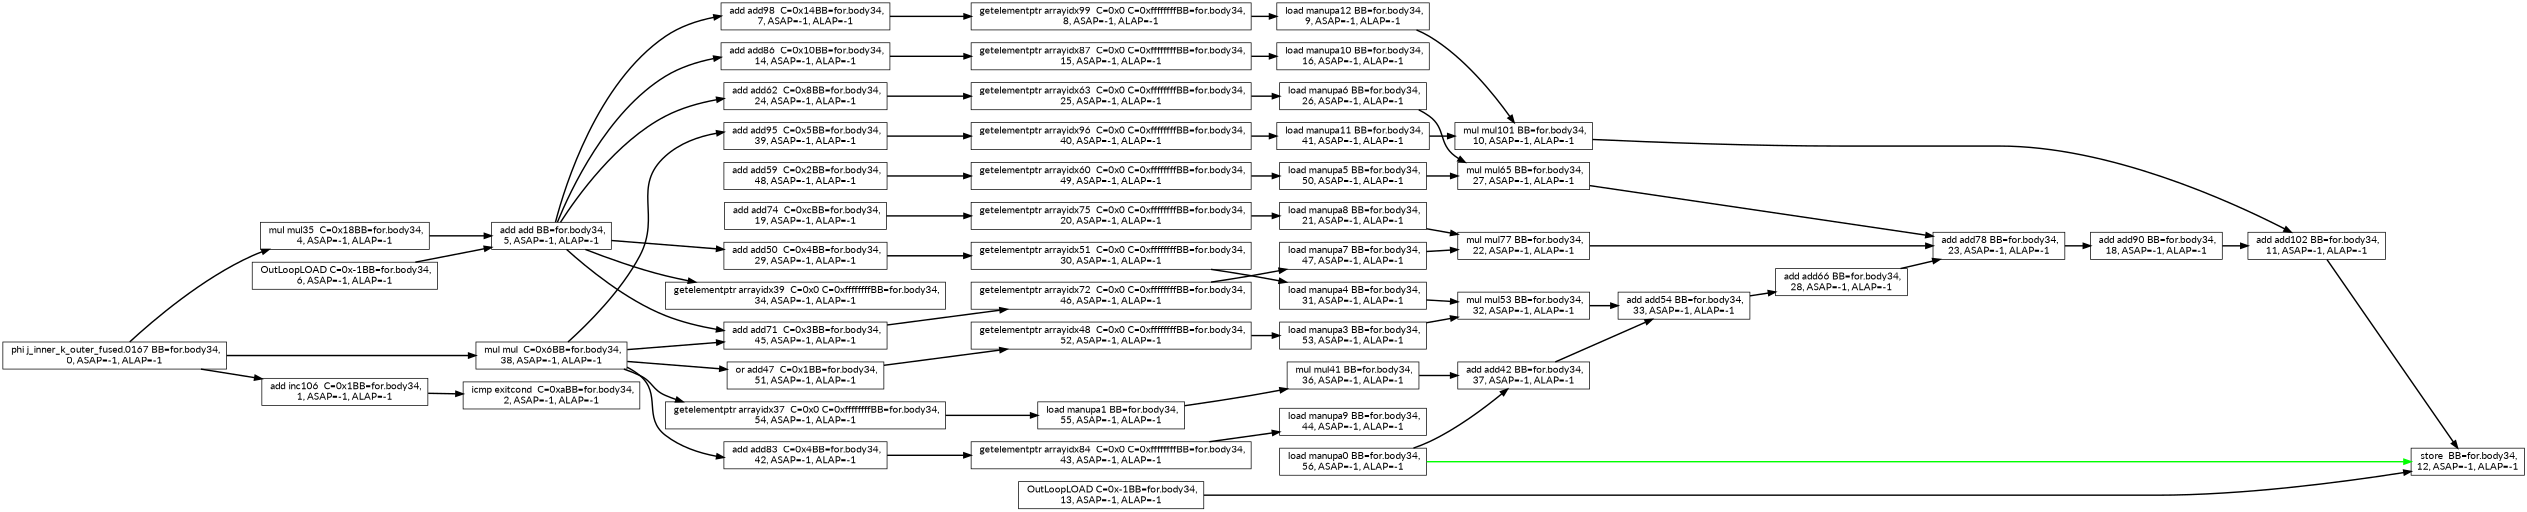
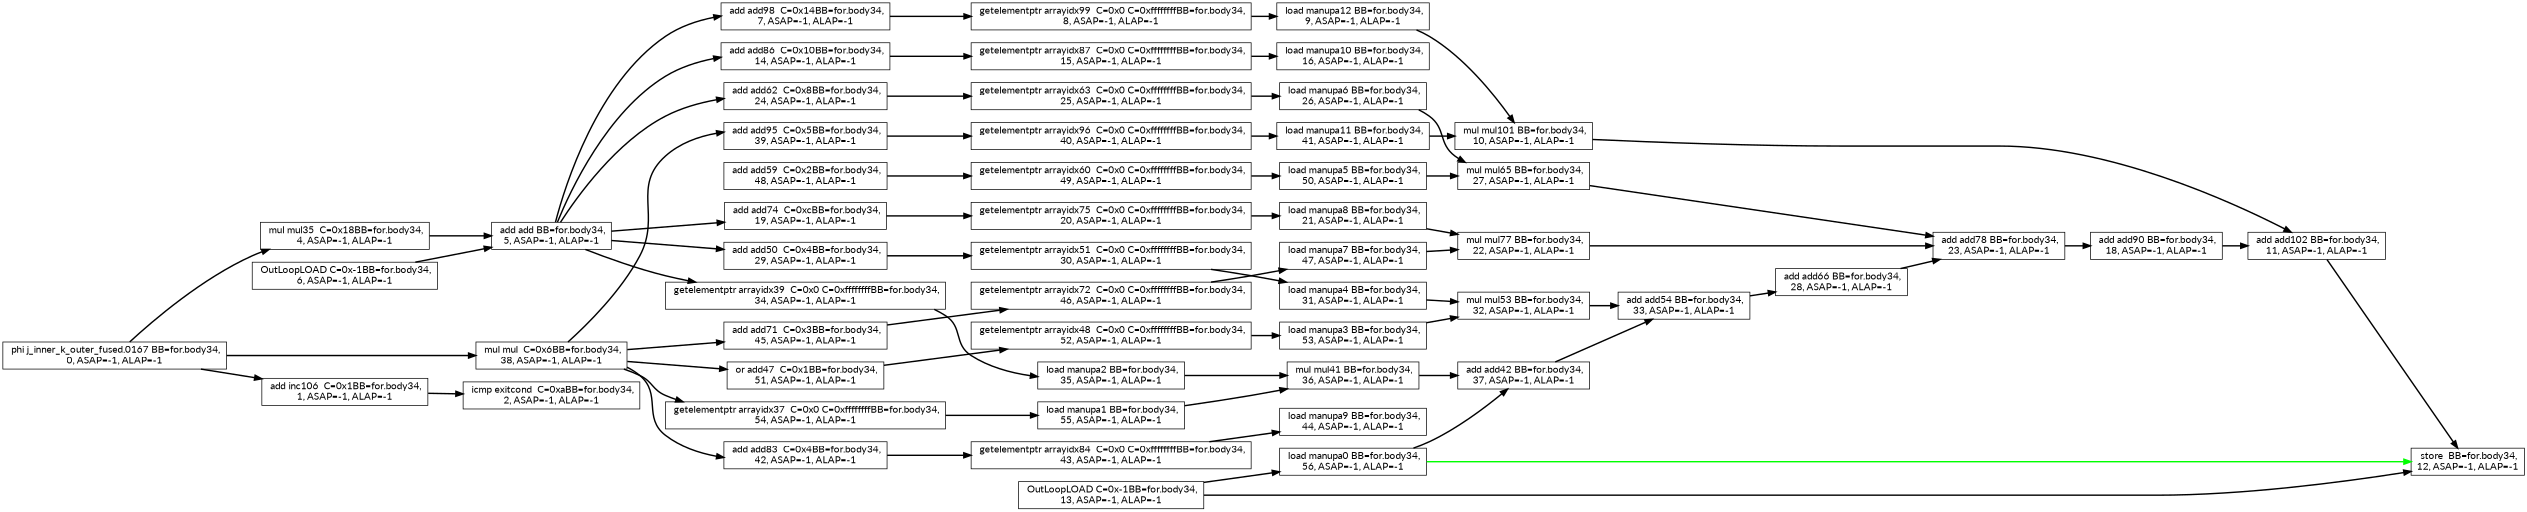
(636, 301) -> (664, 227)
none -> (1111, 375)
none -> (1238, 478)
